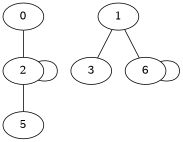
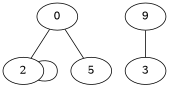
(118, 17) -> (146, 17)
(146, 71) -> none
(23, 98) -> (74, 44)
